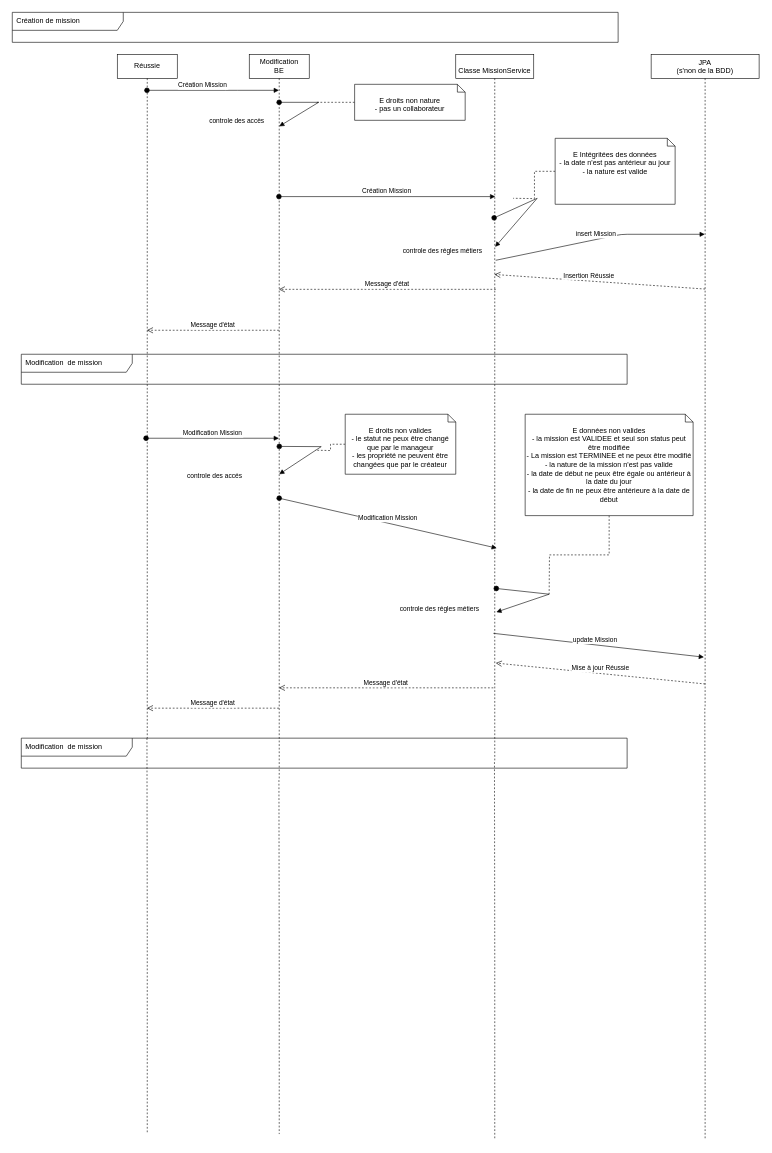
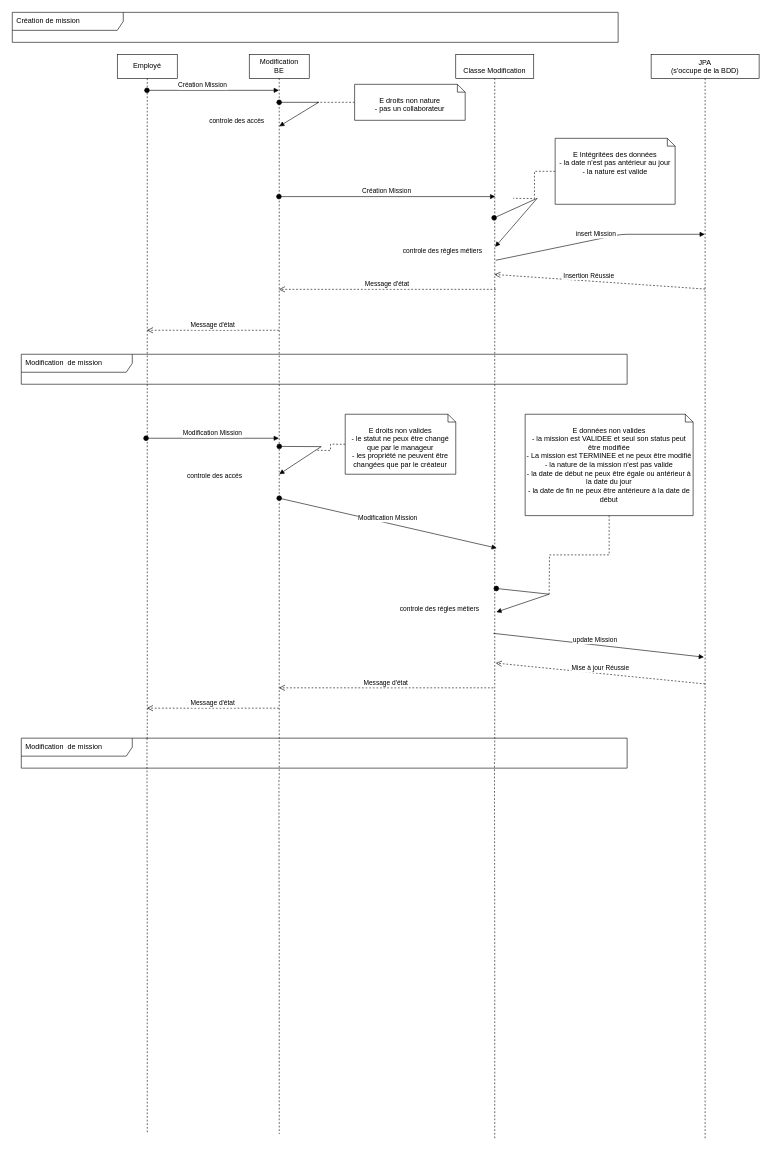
(705, 62) -> (705, 62)
(147, 66) -> (147, 66)
(495, 71) -> (495, 71)
